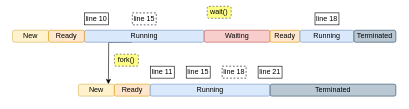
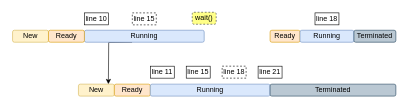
(219, 12) -> (204, 18)
(237, 36) -> none
(126, 60) -> none
